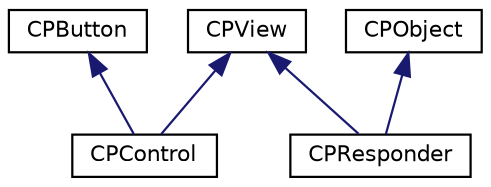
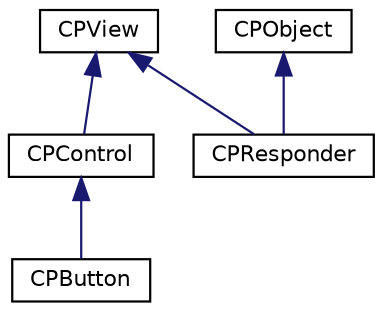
(117, 103) -> (81, 230)
